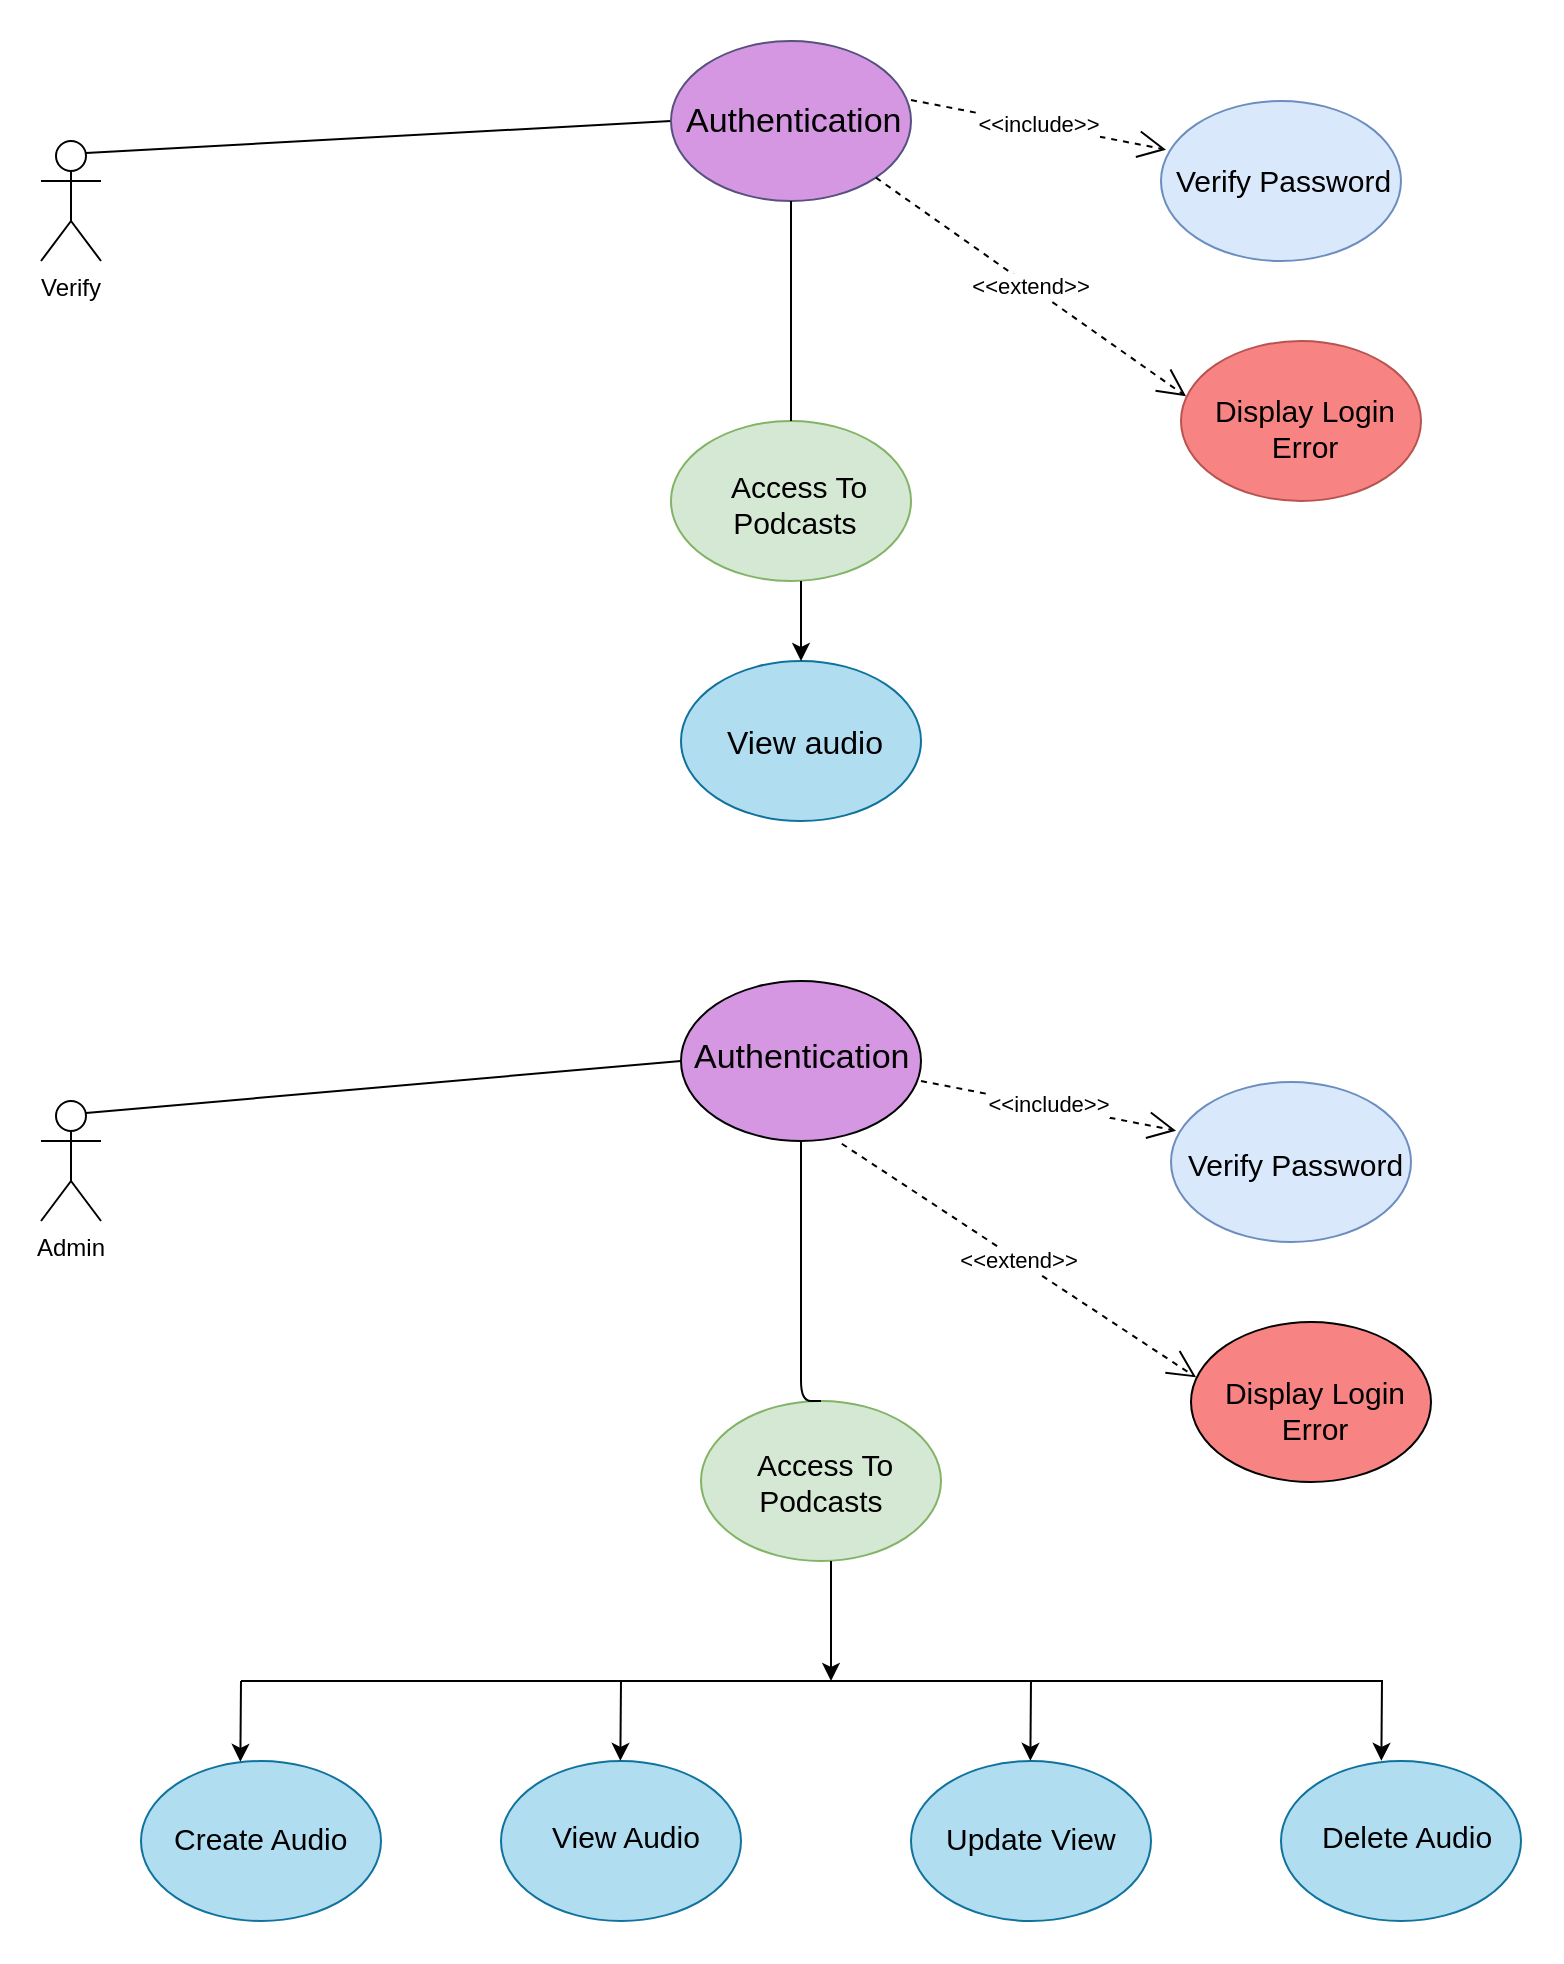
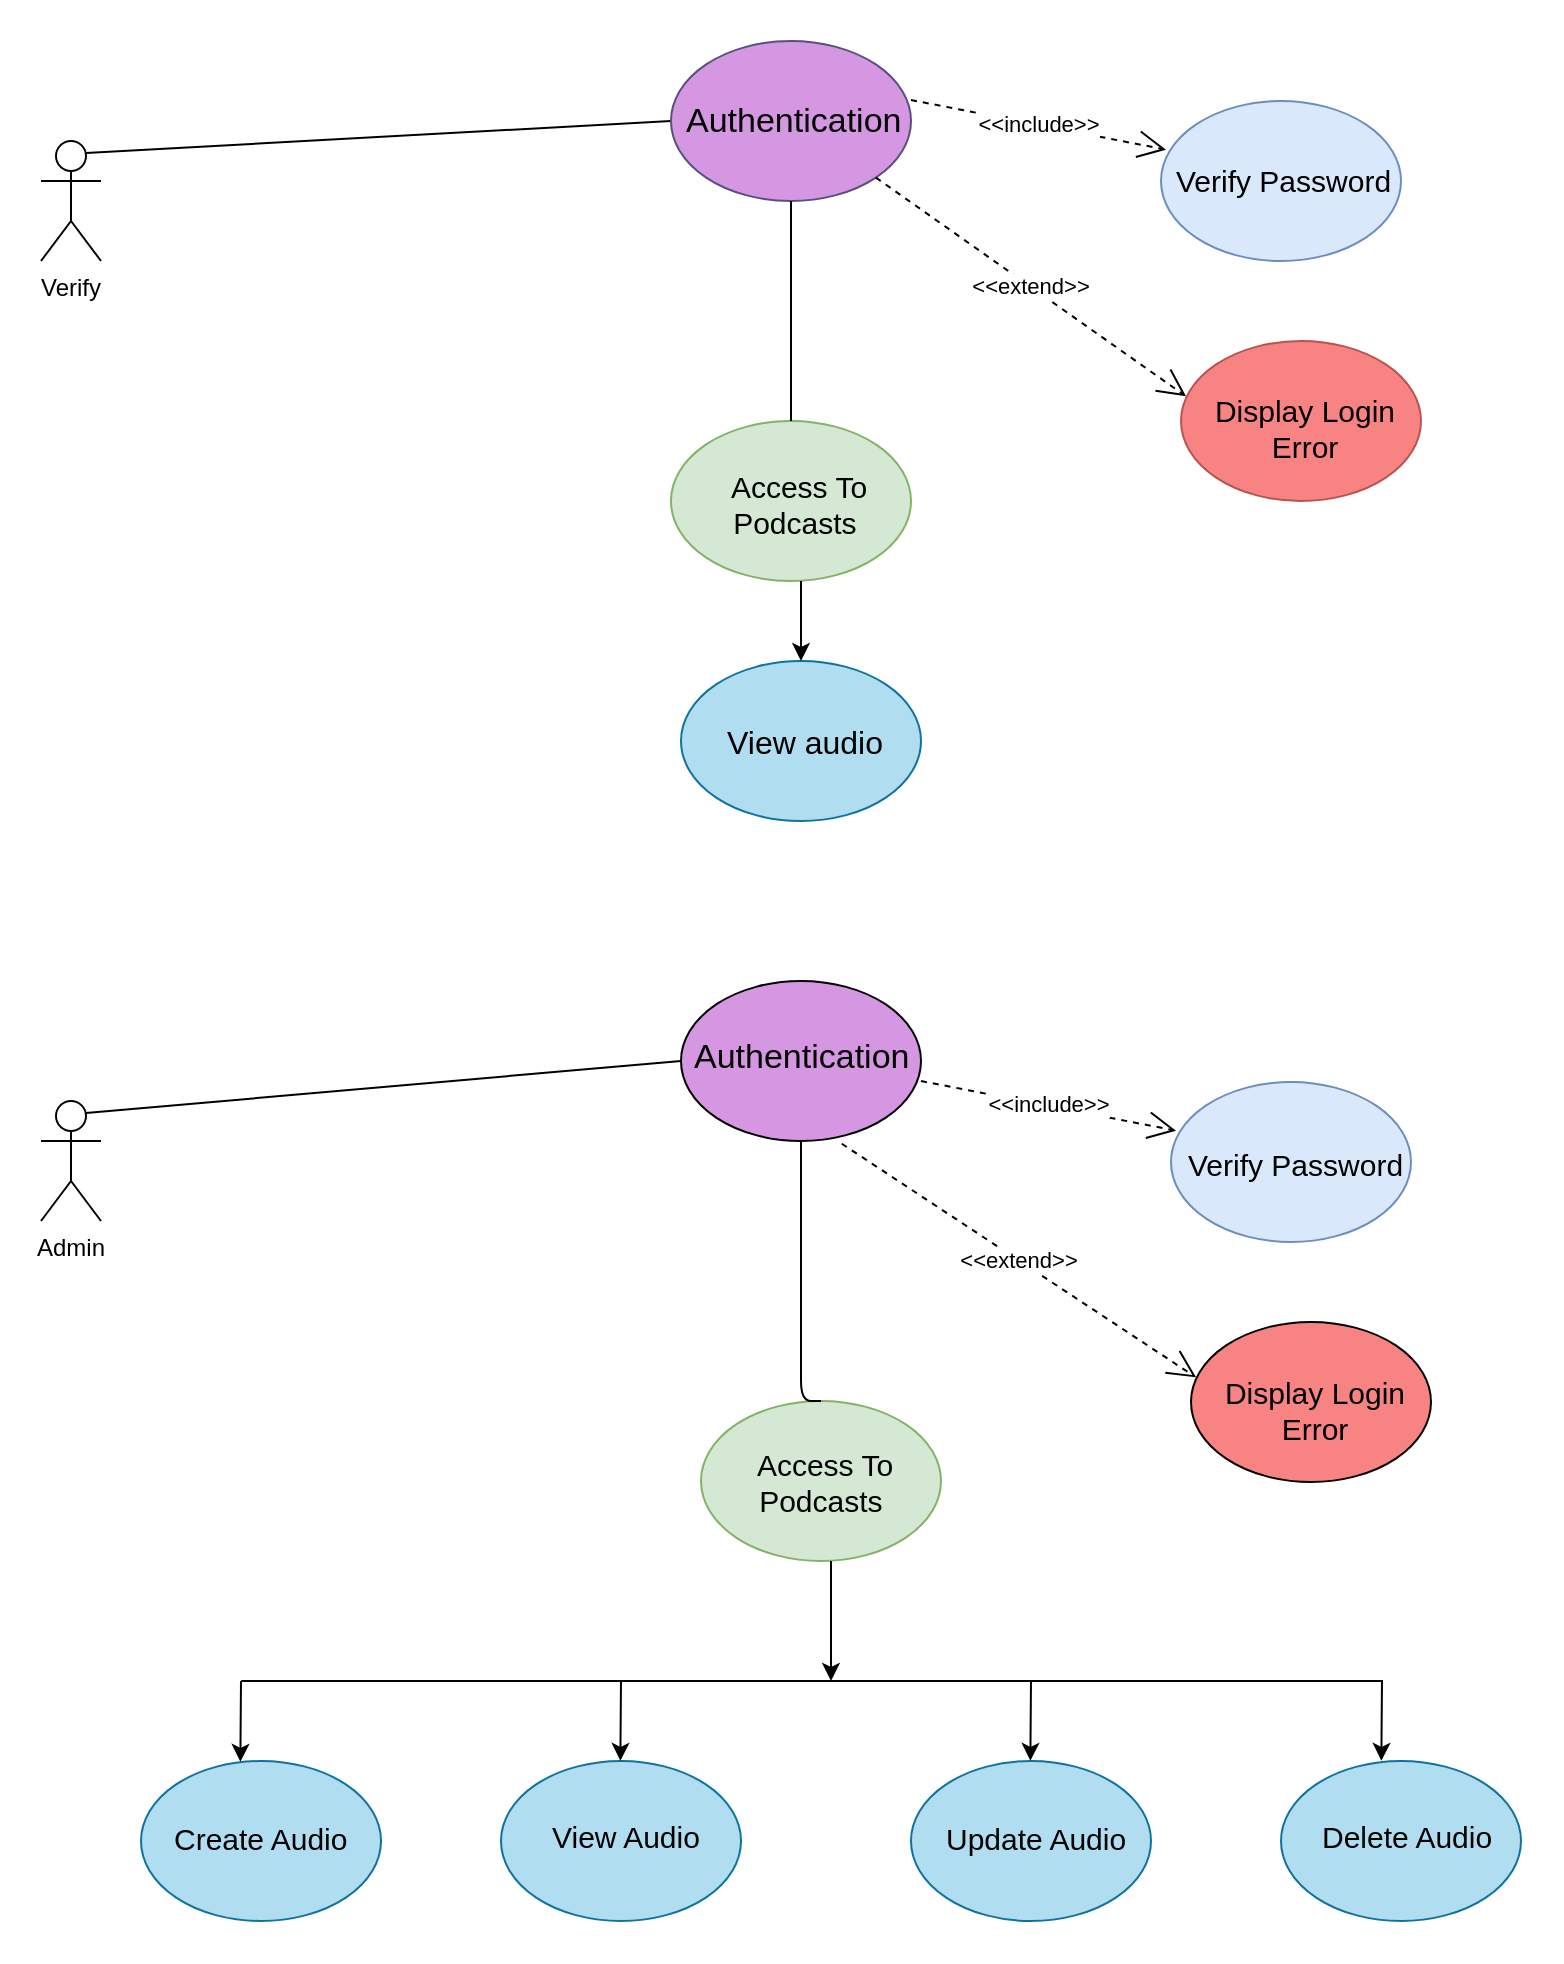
(1032, 1841) -> (1040, 1841)
